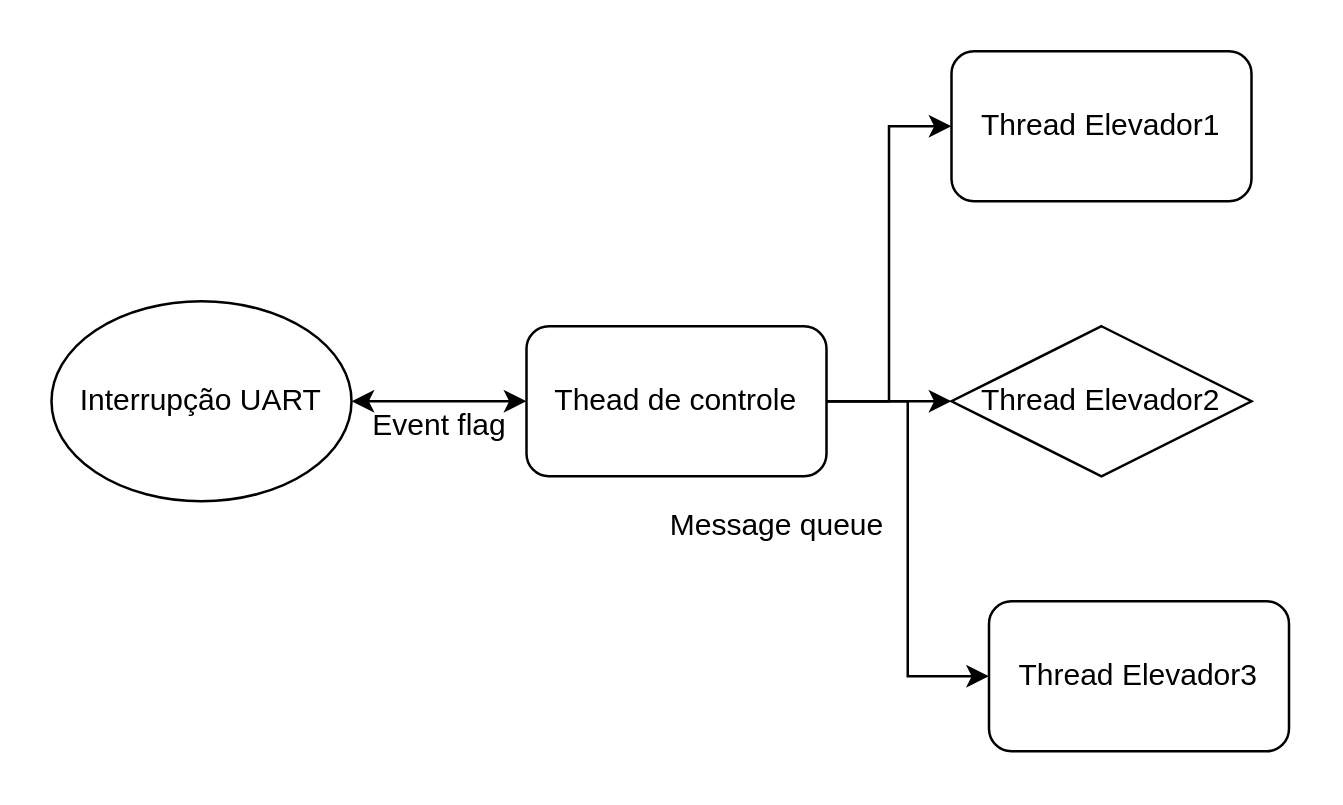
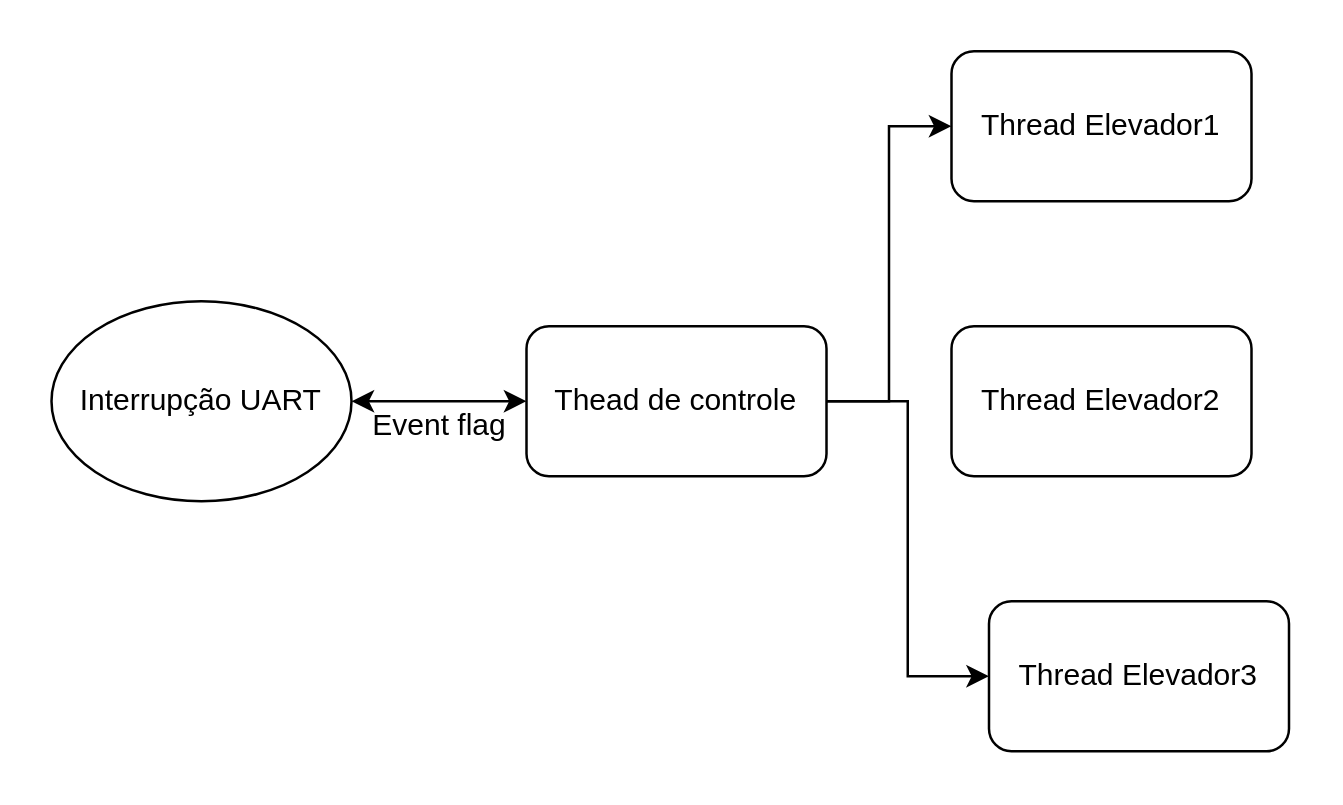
(923, 401) -> none
(1101, 401) -> (1101, 401)
(776, 526) -> none
